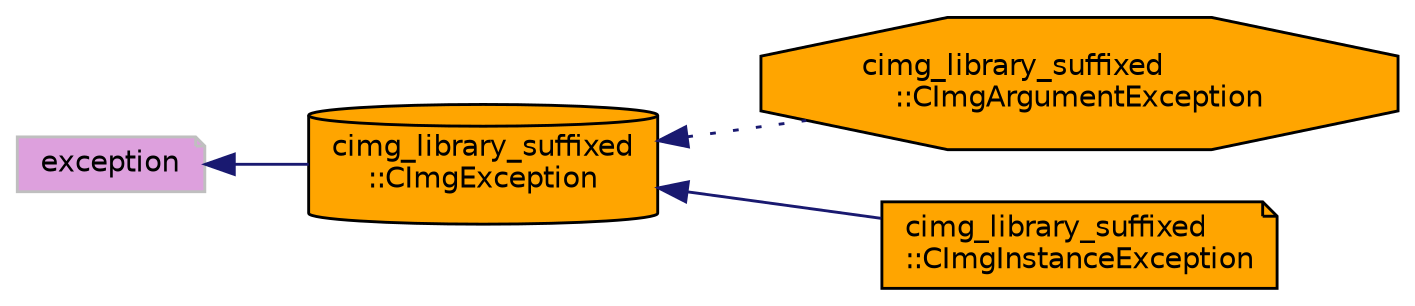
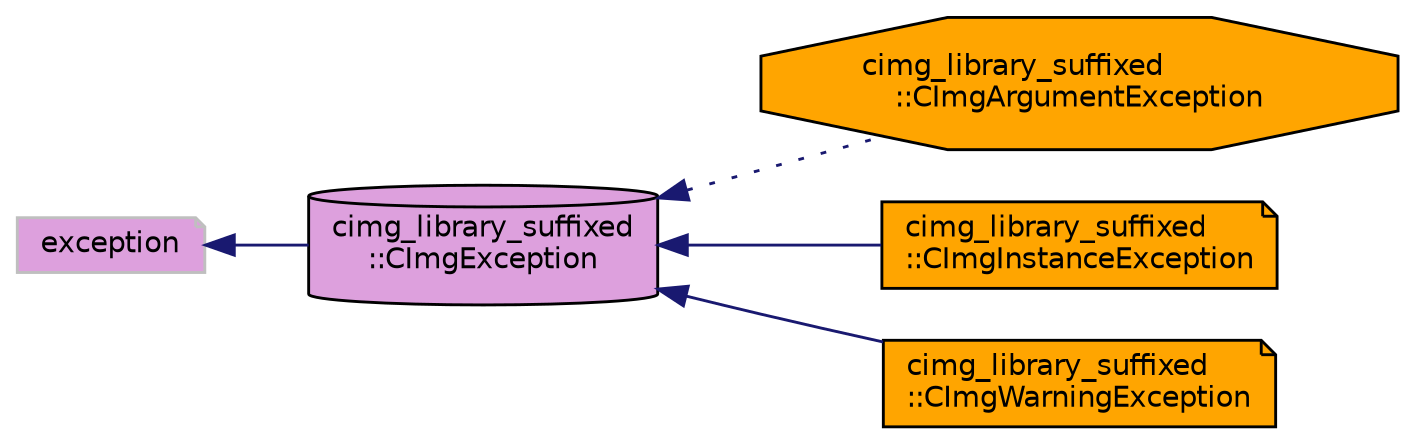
(483, 164) -> (483, 245)
none -> (1079, 384)
